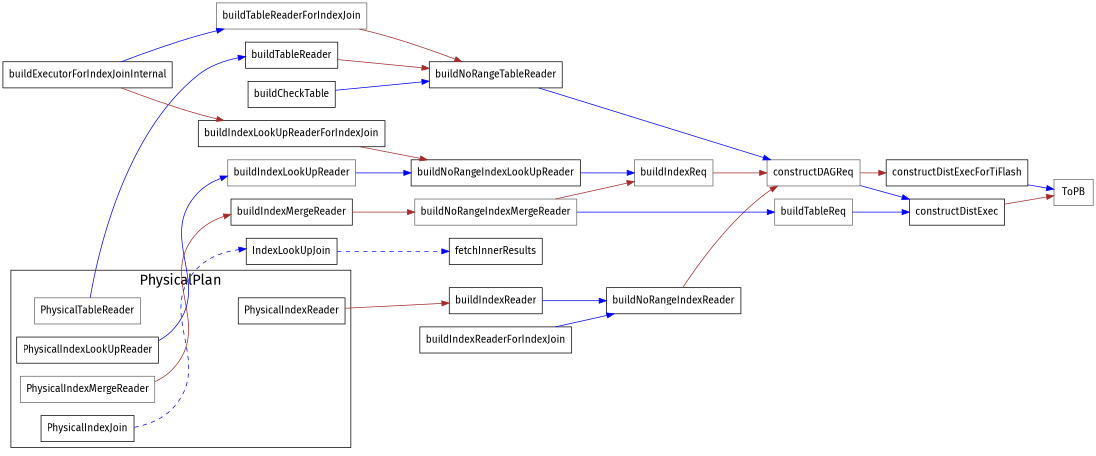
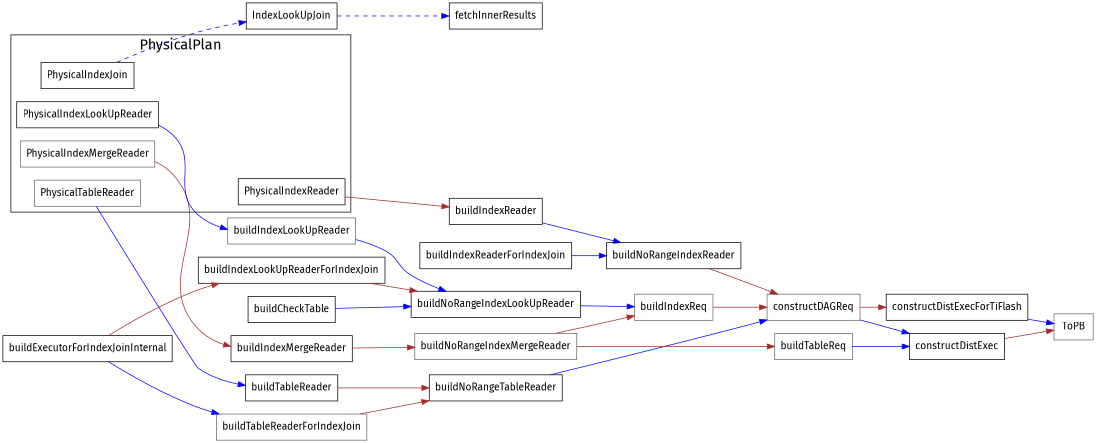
(379, 86) -> (369, 308)
(672, 212) -> (686, 346)
